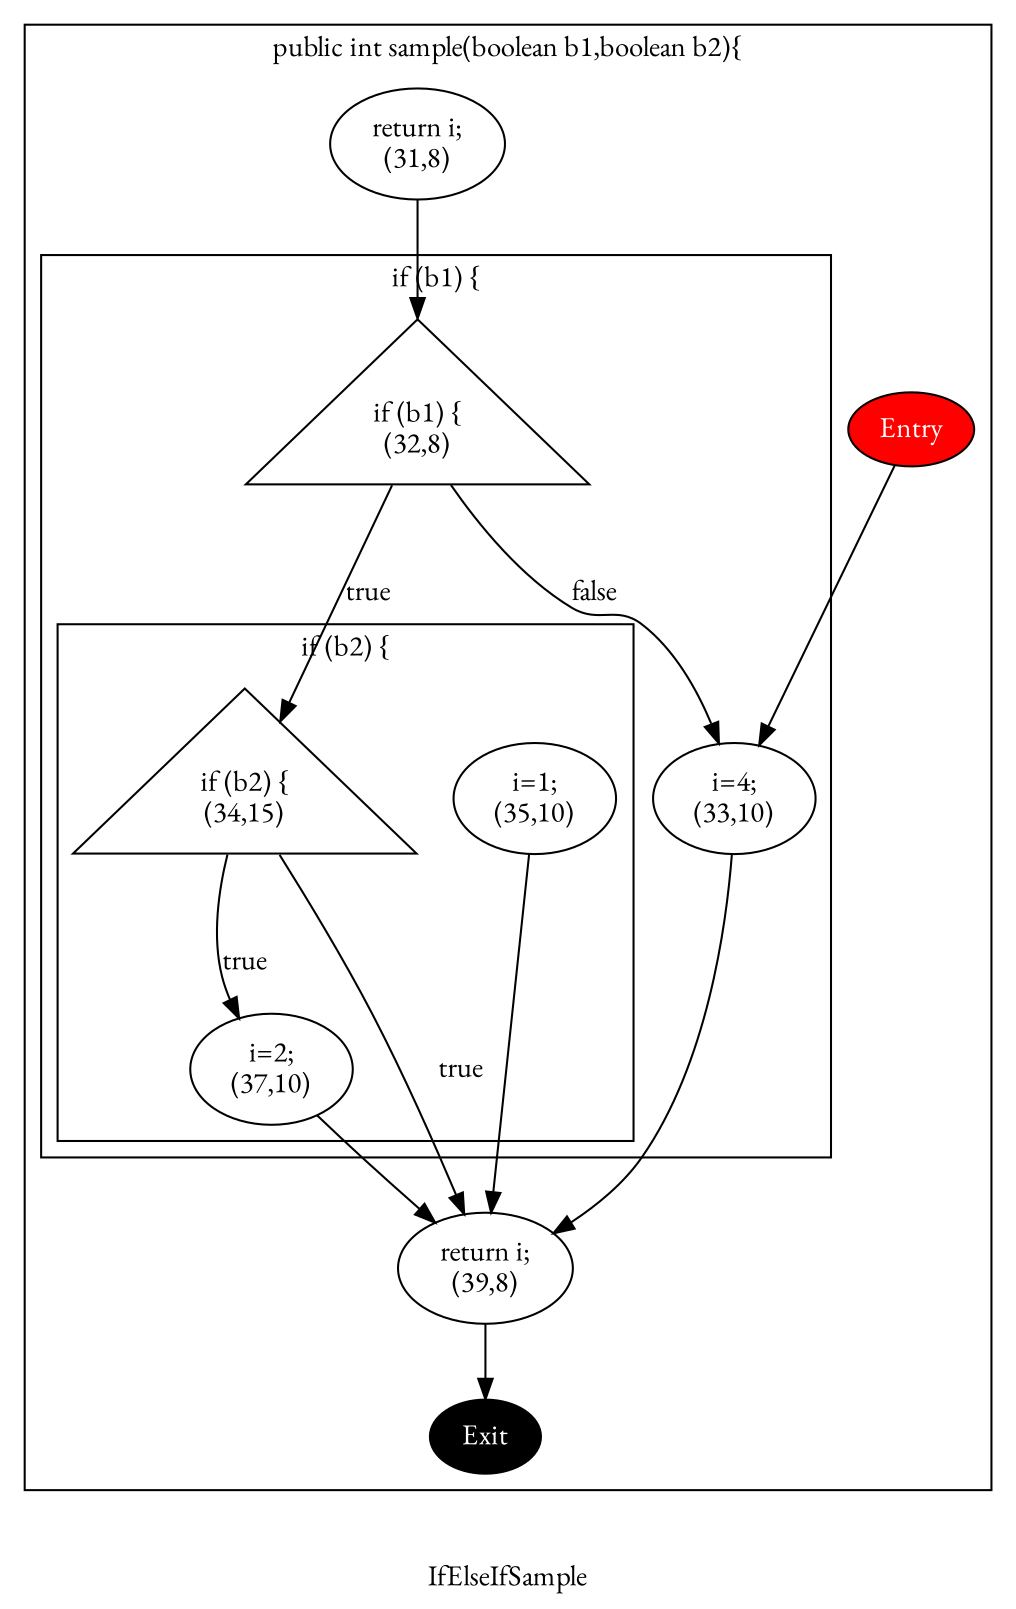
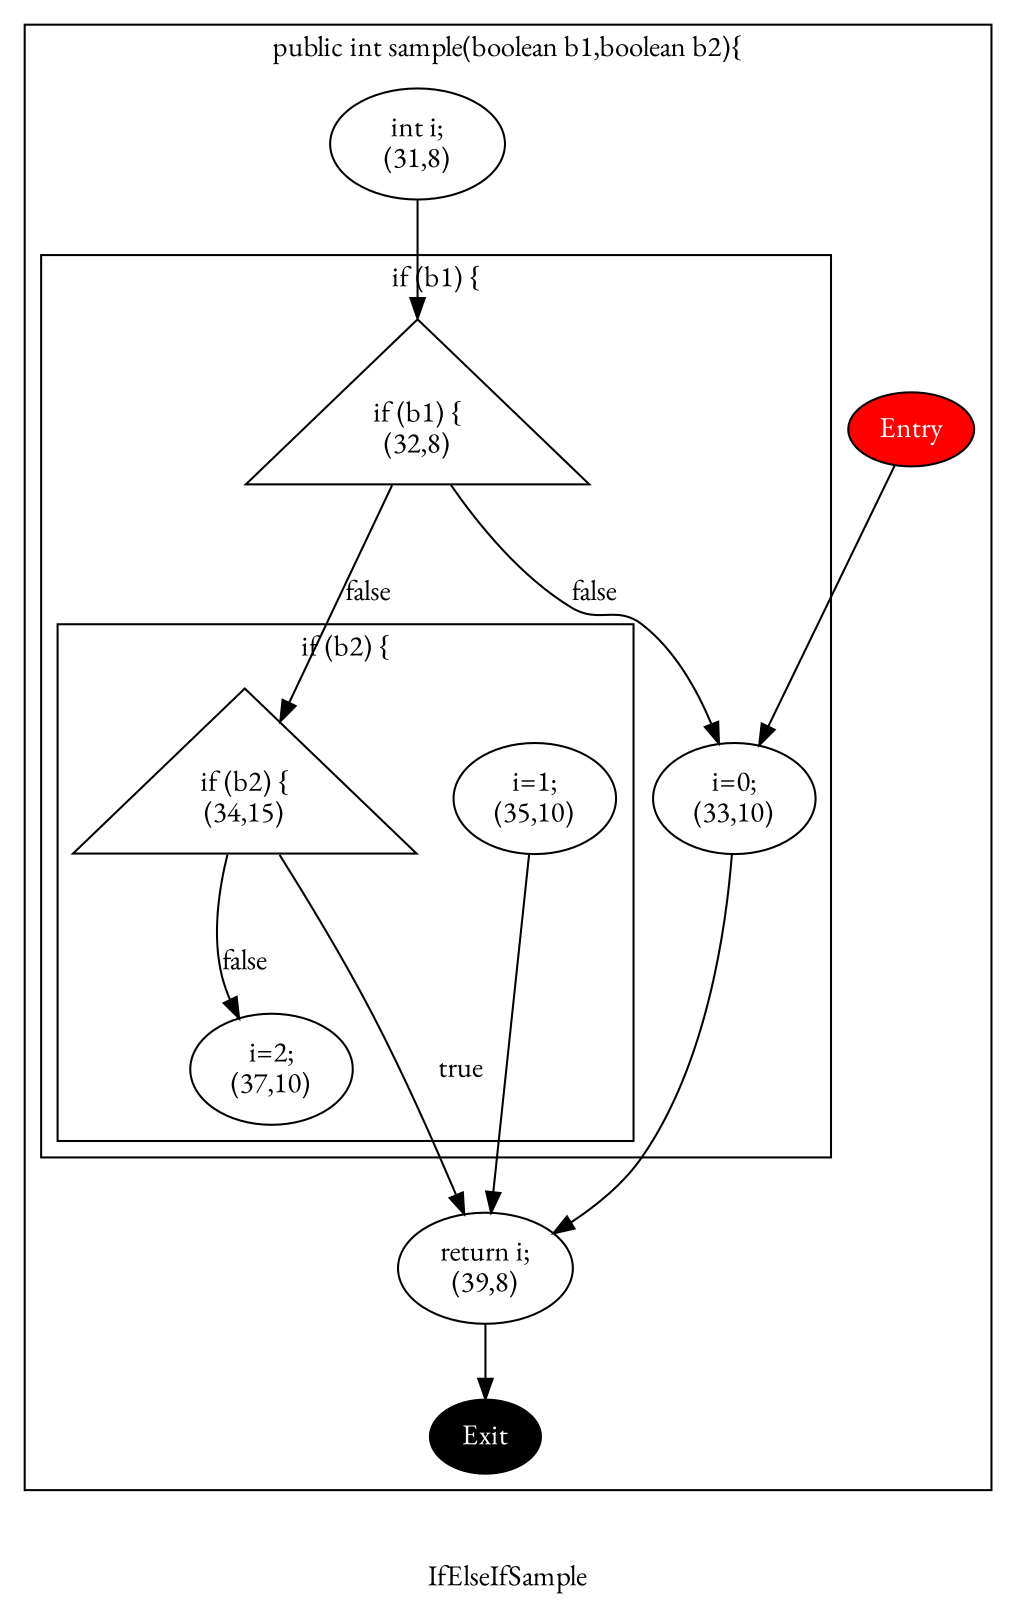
(418, 144) -> (418, 144)
(368, 592) -> (368, 592)
(734, 799) -> (734, 799)
(245, 962) -> (245, 962)
(378, 1172) -> none
